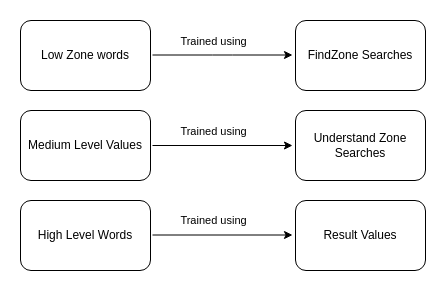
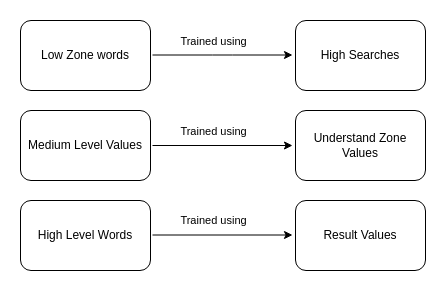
(361, 56) -> (361, 56)
(361, 146) -> (361, 146)
